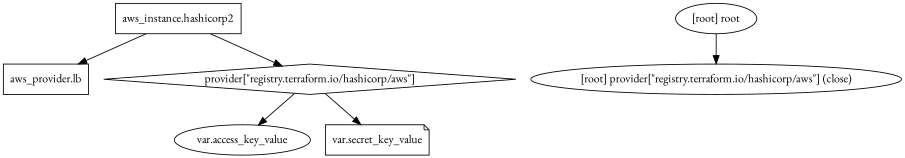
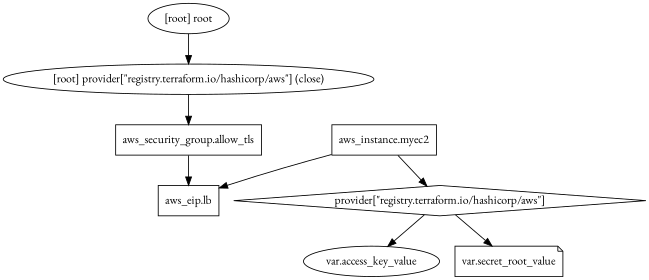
(178, 19) -> (384, 140)
(46, 79) -> (189, 201)
none -> (189, 140)
(377, 140) -> (509, 261)
